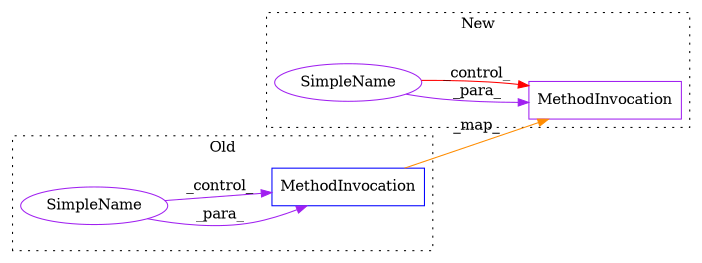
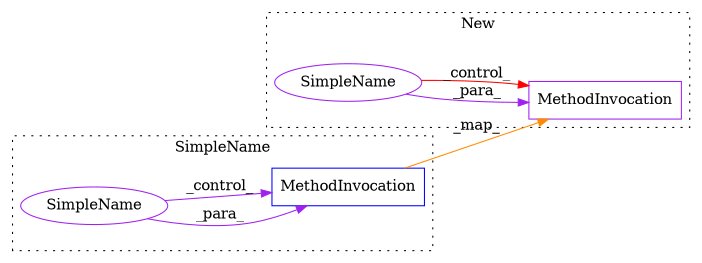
(223, 148) -> (223, 148)
